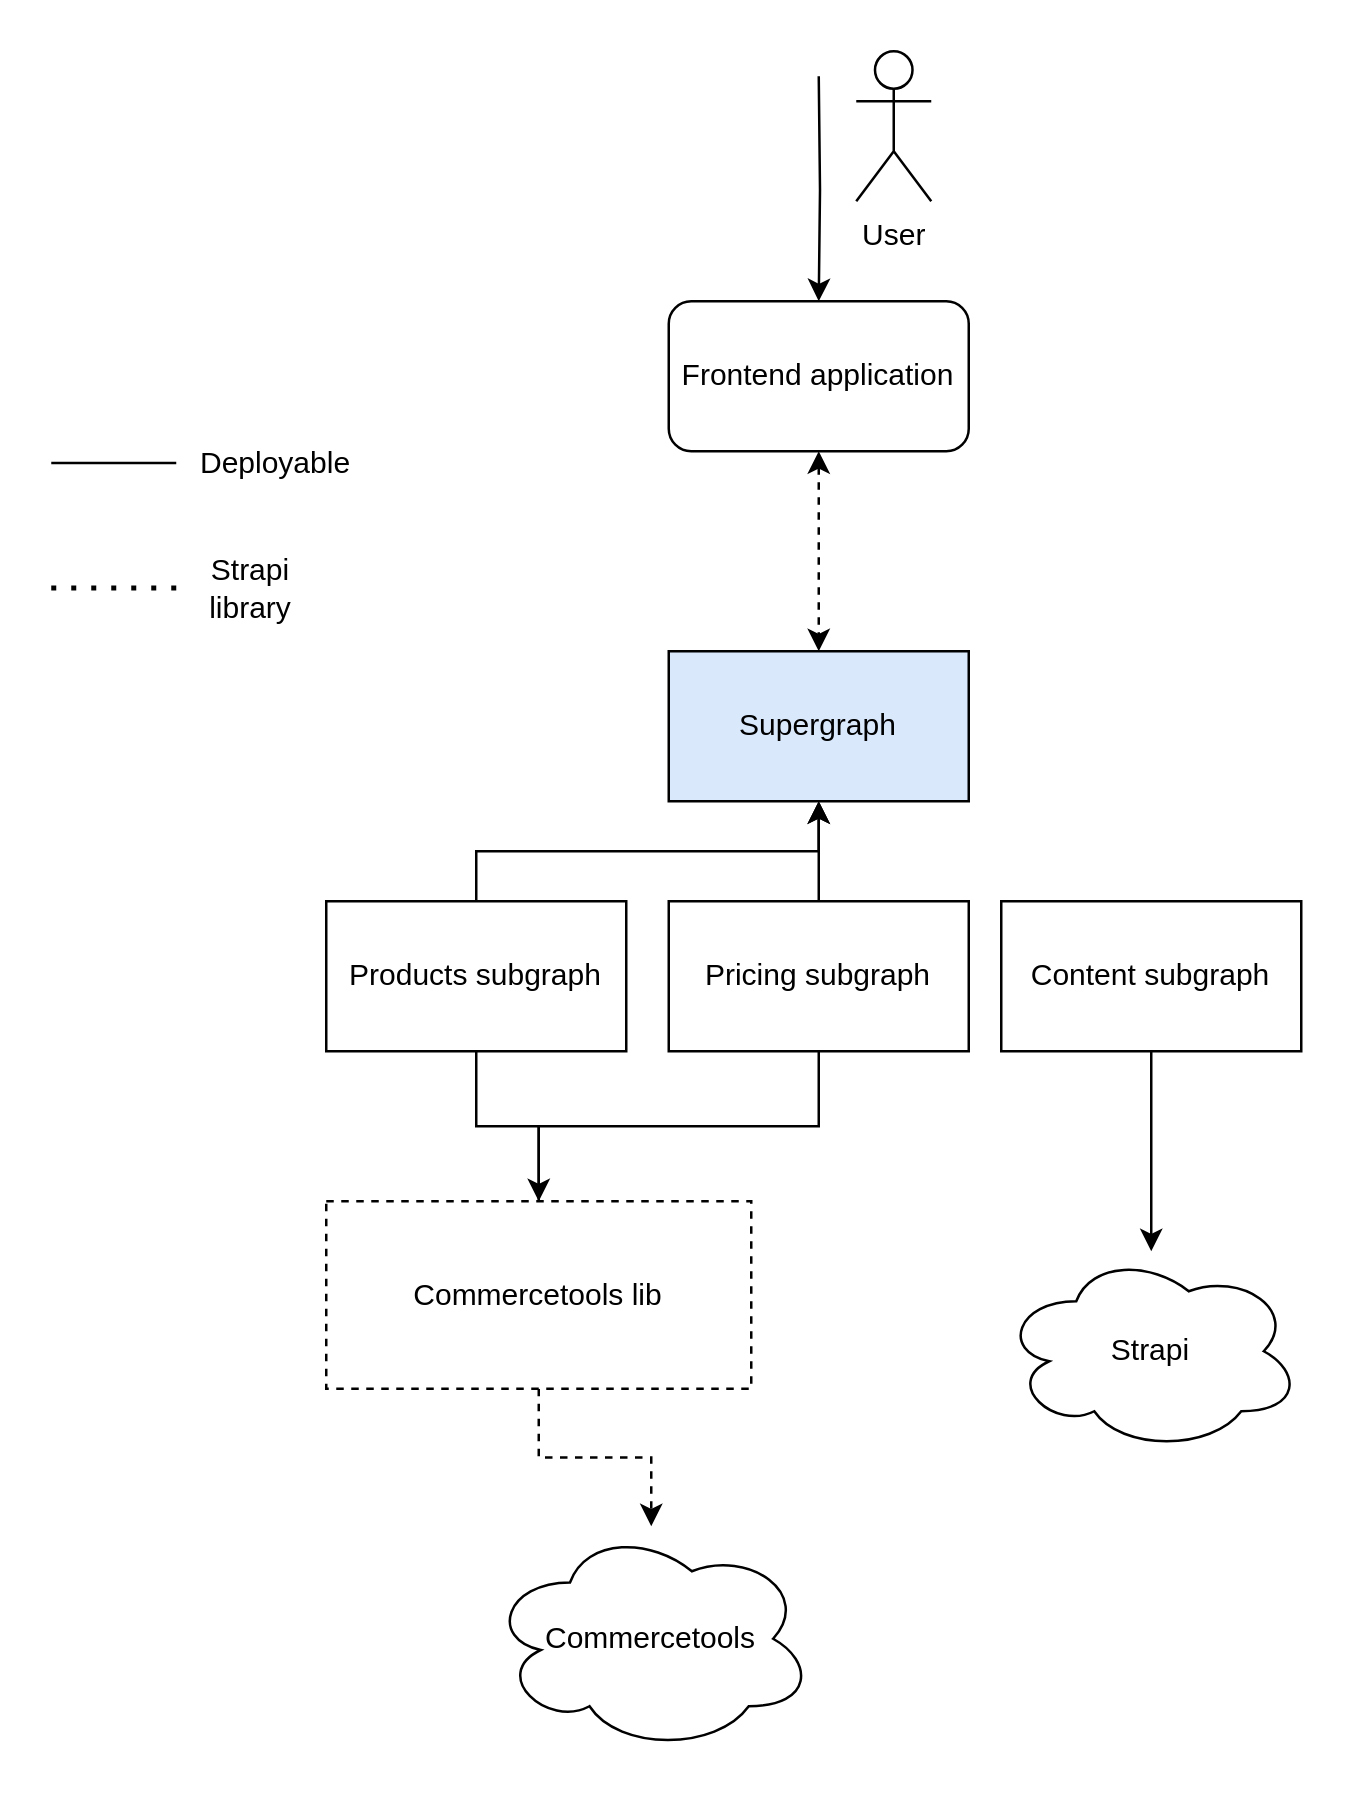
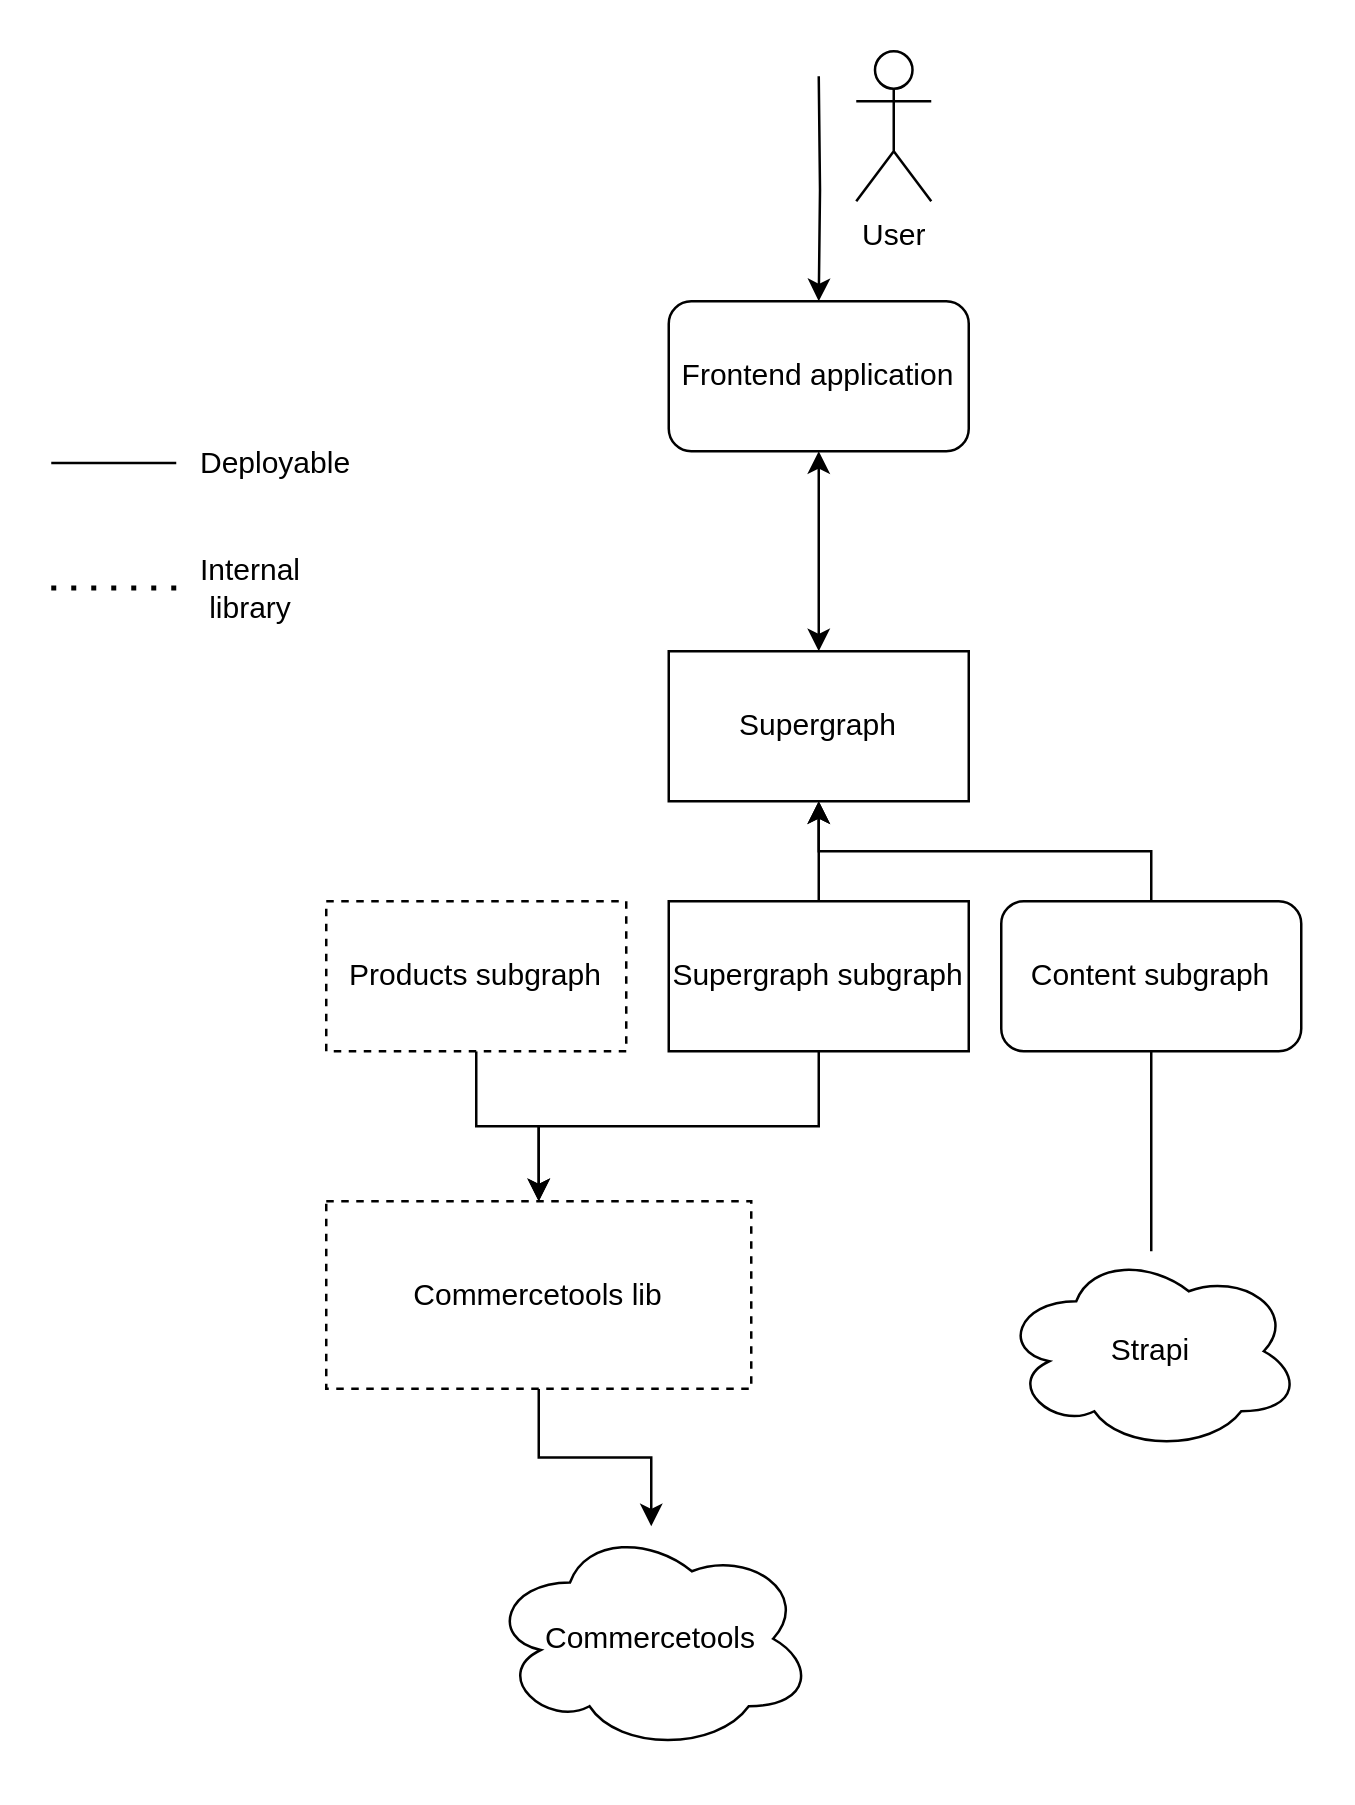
(819, 553) -> (819, 553)
(251, 589) -> (251, 589)
(819, 726) -> (819, 726)
(620, 851) -> none
none -> (1012, 851)
(476, 976) -> (476, 976)
(819, 976) -> (819, 976)
(1151, 976) -> (1151, 976)
(476, 1052) -> (476, 1052)
(1151, 1233) -> (1151, 1241)
(585, 1458) -> (585, 1458)
